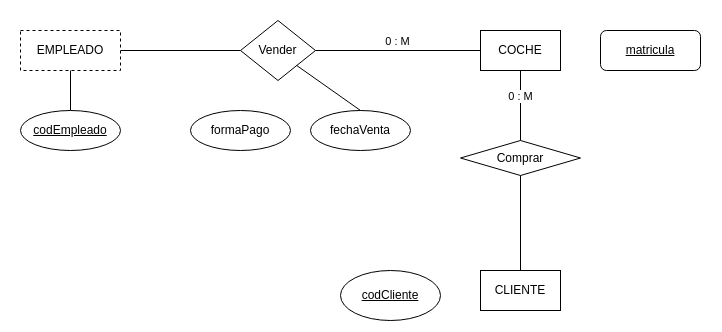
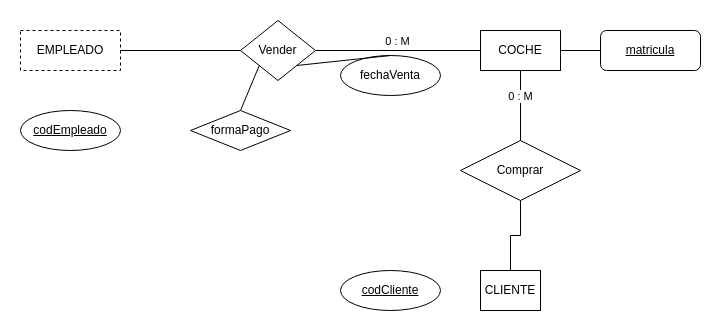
none -> (581, 51)
none -> (250, 88)
(71, 91) -> none
(241, 131) -> (241, 131)
(361, 131) -> (391, 76)
(521, 158) -> (521, 171)
(521, 291) -> (511, 291)
(391, 296) -> (391, 291)
